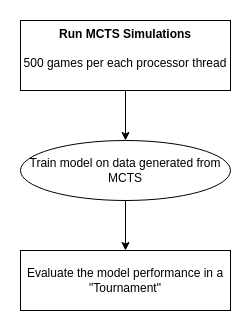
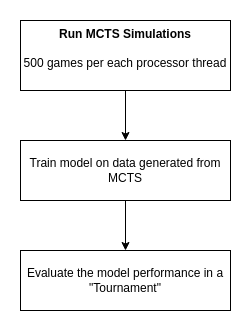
(126, 171) -> (126, 171)
